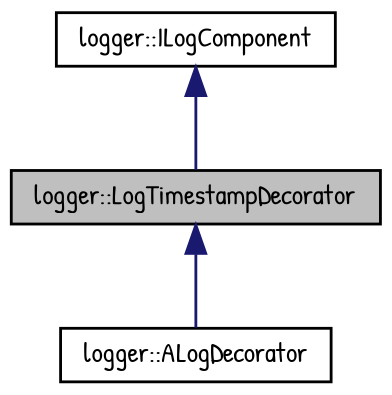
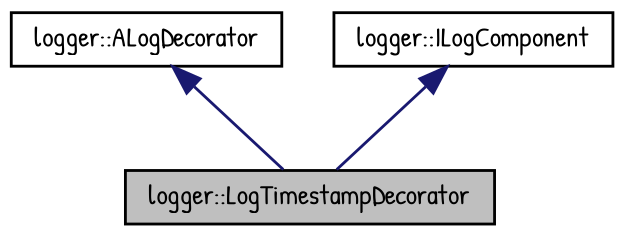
(196, 291) -> (239, 128)
